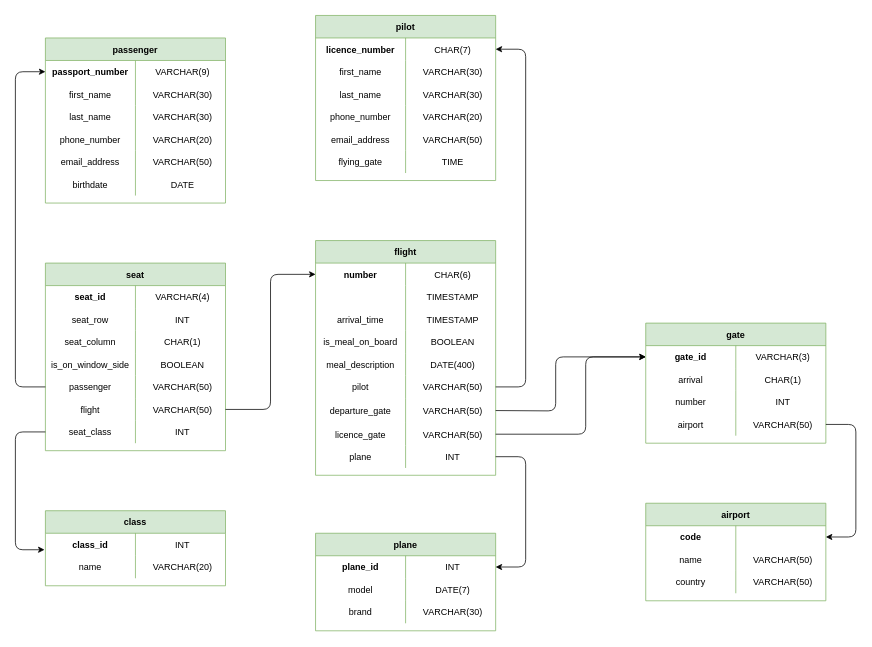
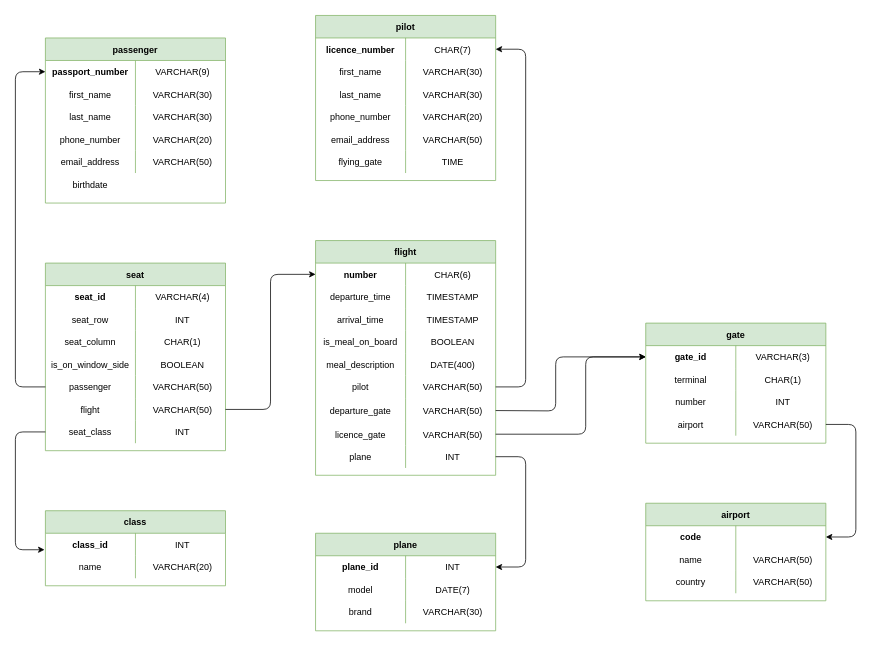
(180, 184) -> none
none -> (360, 297)
(690, 380) -> (690, 380)
